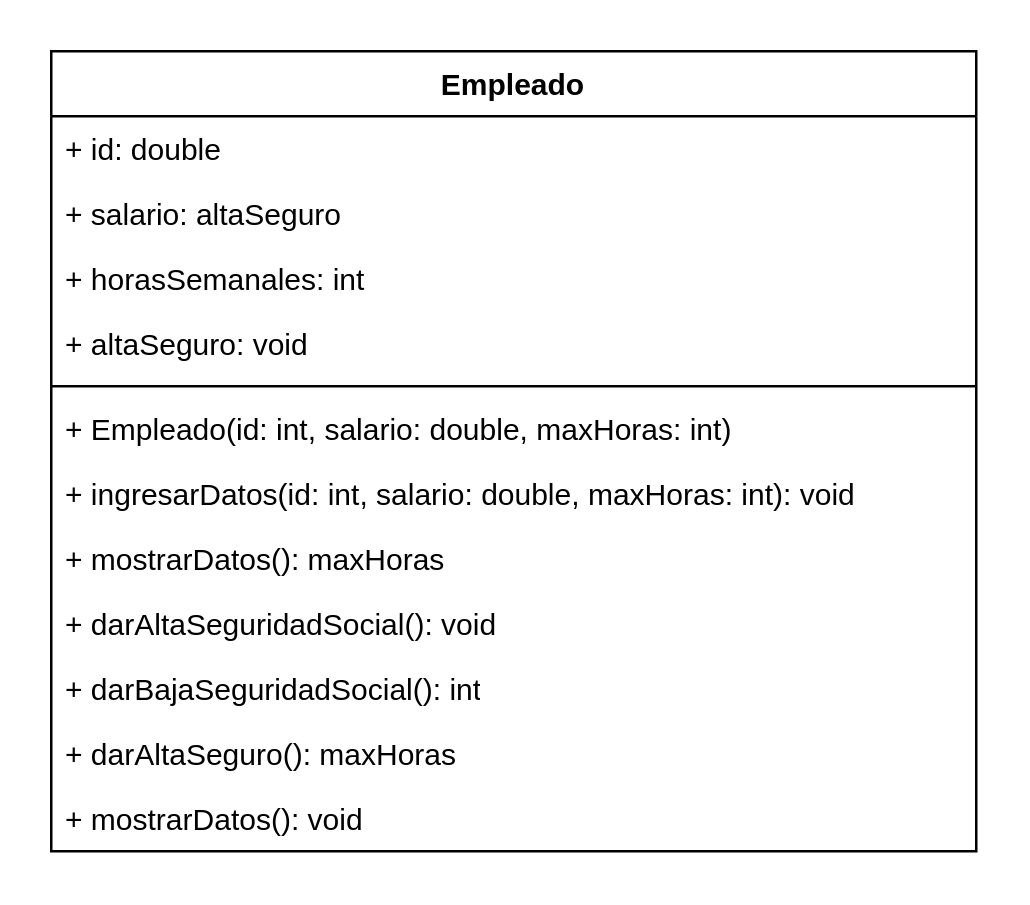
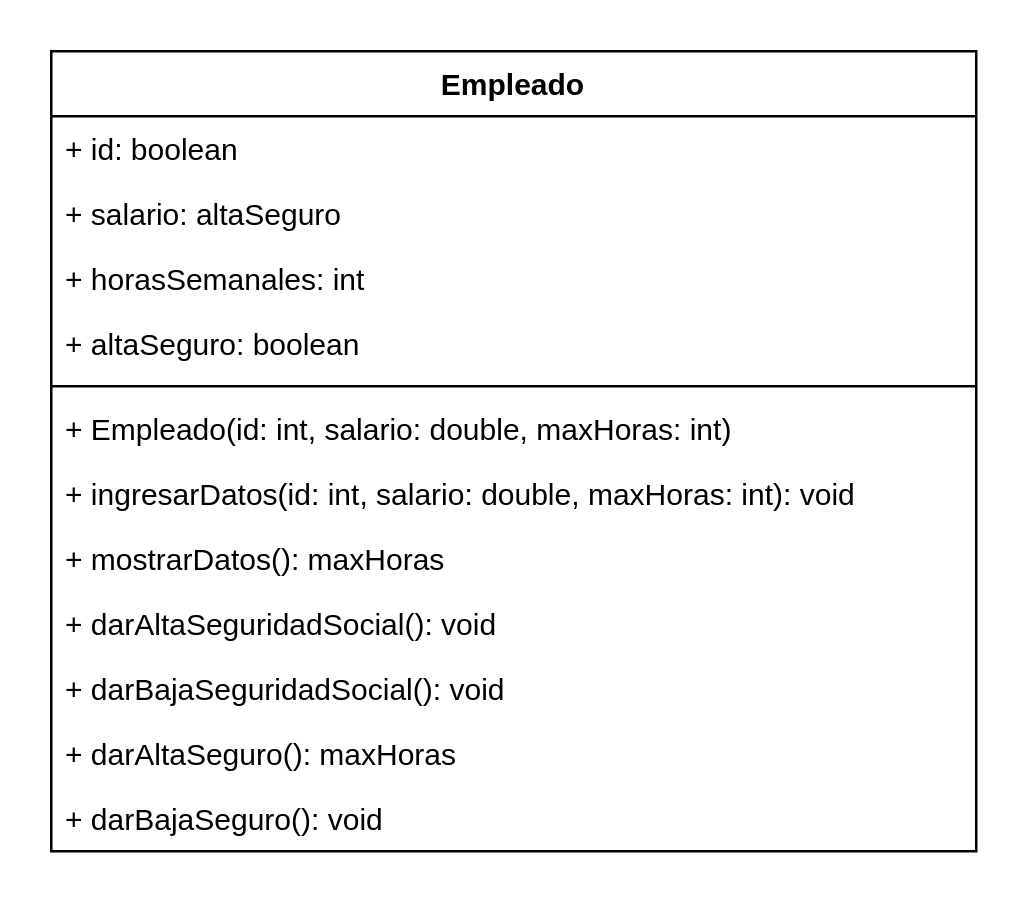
(148, 152) -> (156, 152)
(198, 347) -> (223, 347)
(299, 692) -> (308, 692)
(235, 822) -> (244, 822)
